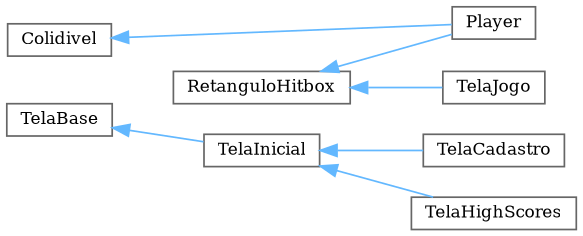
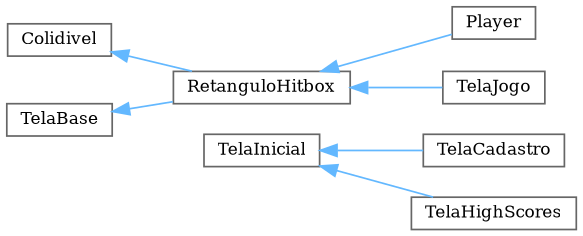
(290, 31) -> (160, 64)
(166, 136) -> (151, 105)
